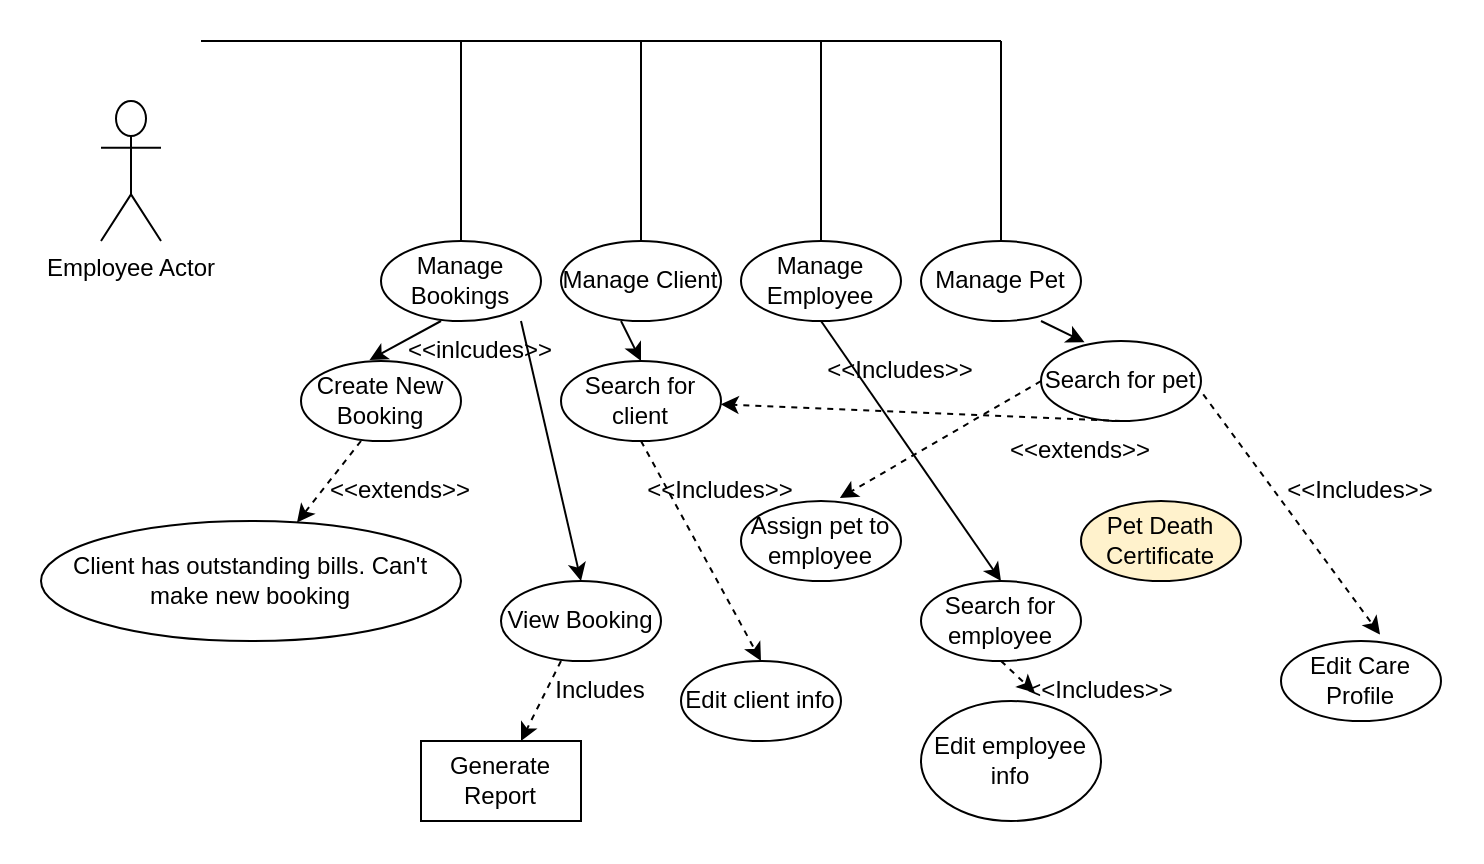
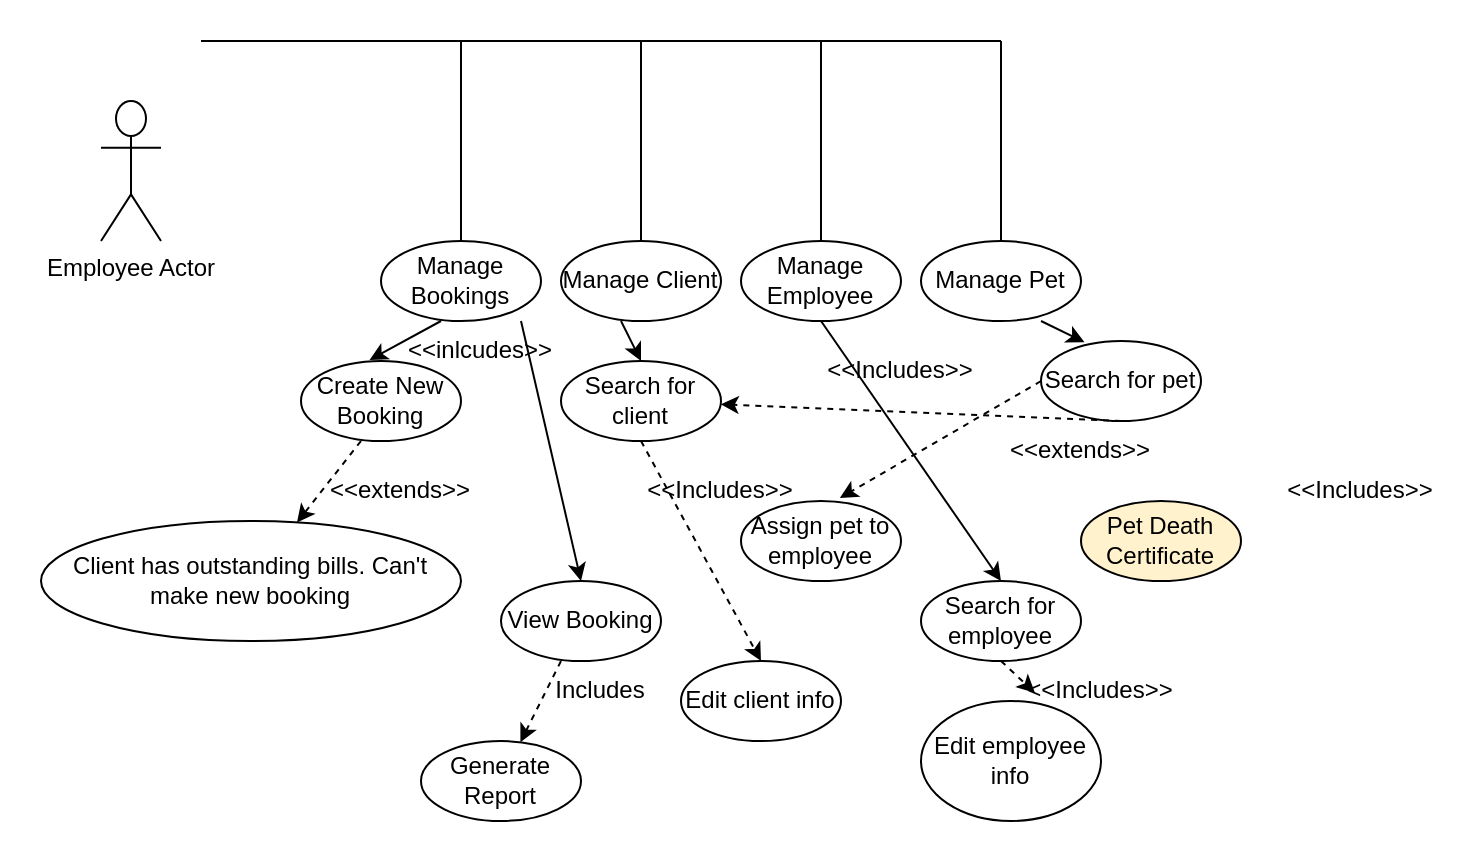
(1288, 509) -> none
(1361, 681) -> none
(501, 781) -> (501, 781)
